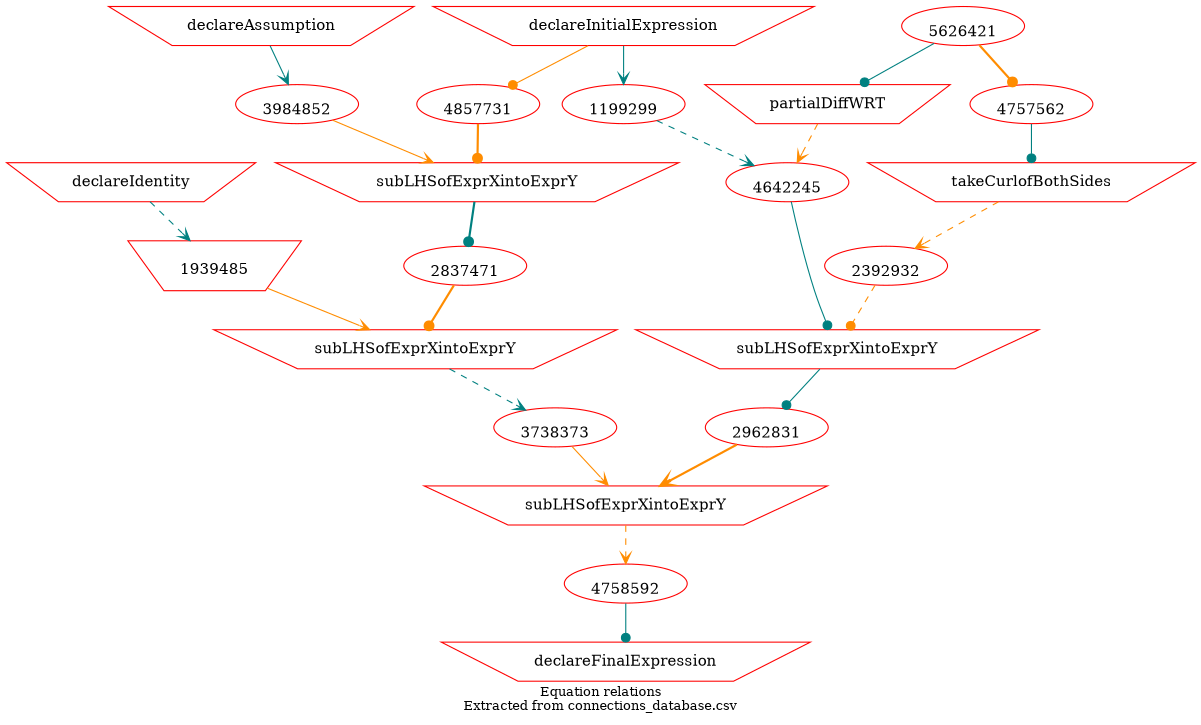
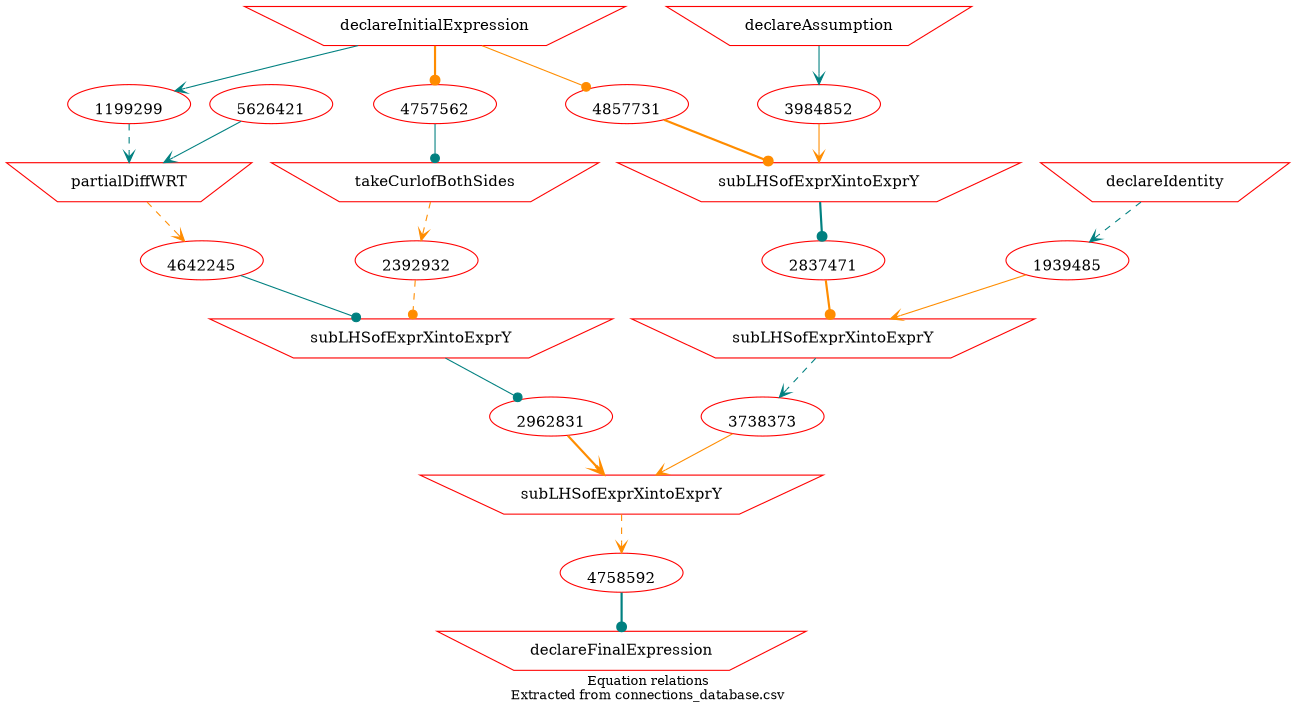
(901, 62) -> (207, 139)
(994, 62) -> (435, 61)
(700, 141) -> (129, 138)
(215, 266) -> (1067, 260)
(626, 618) -> (622, 608)
